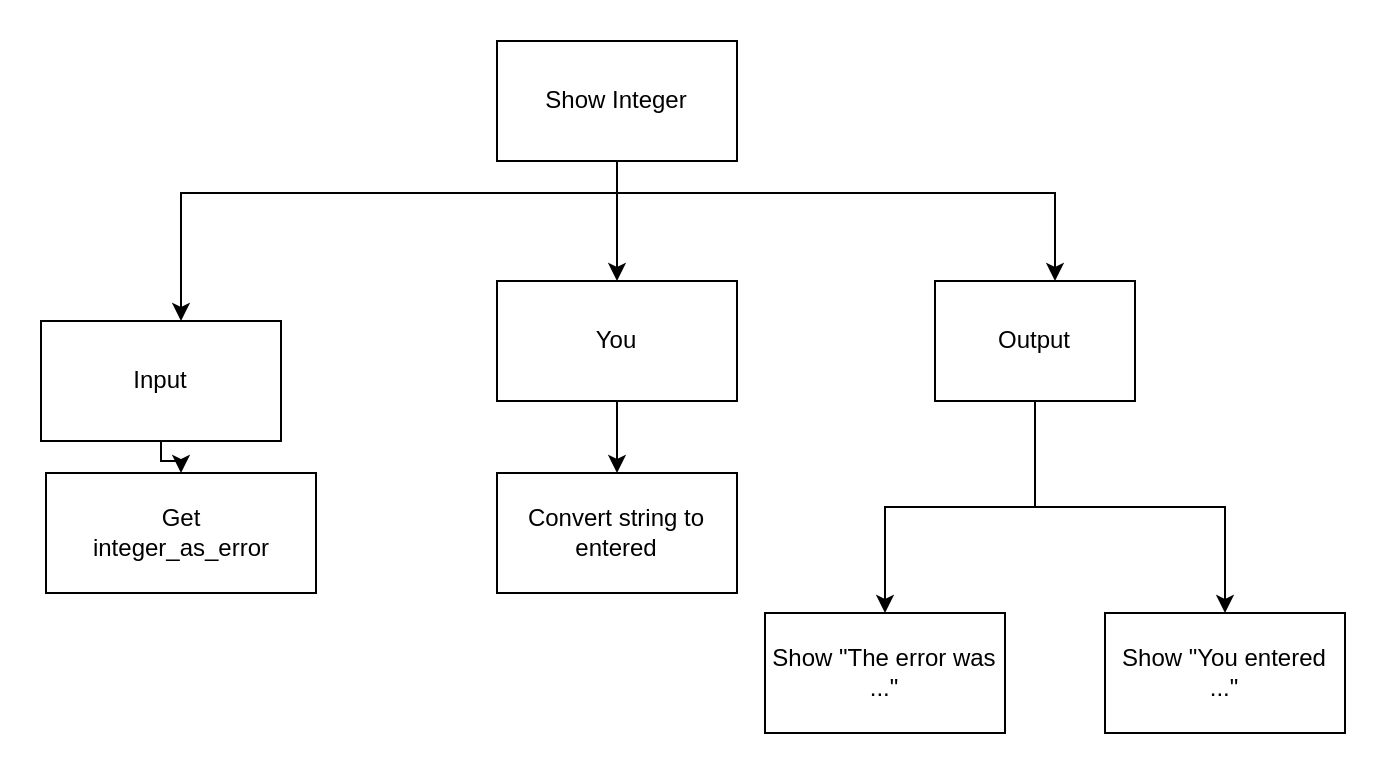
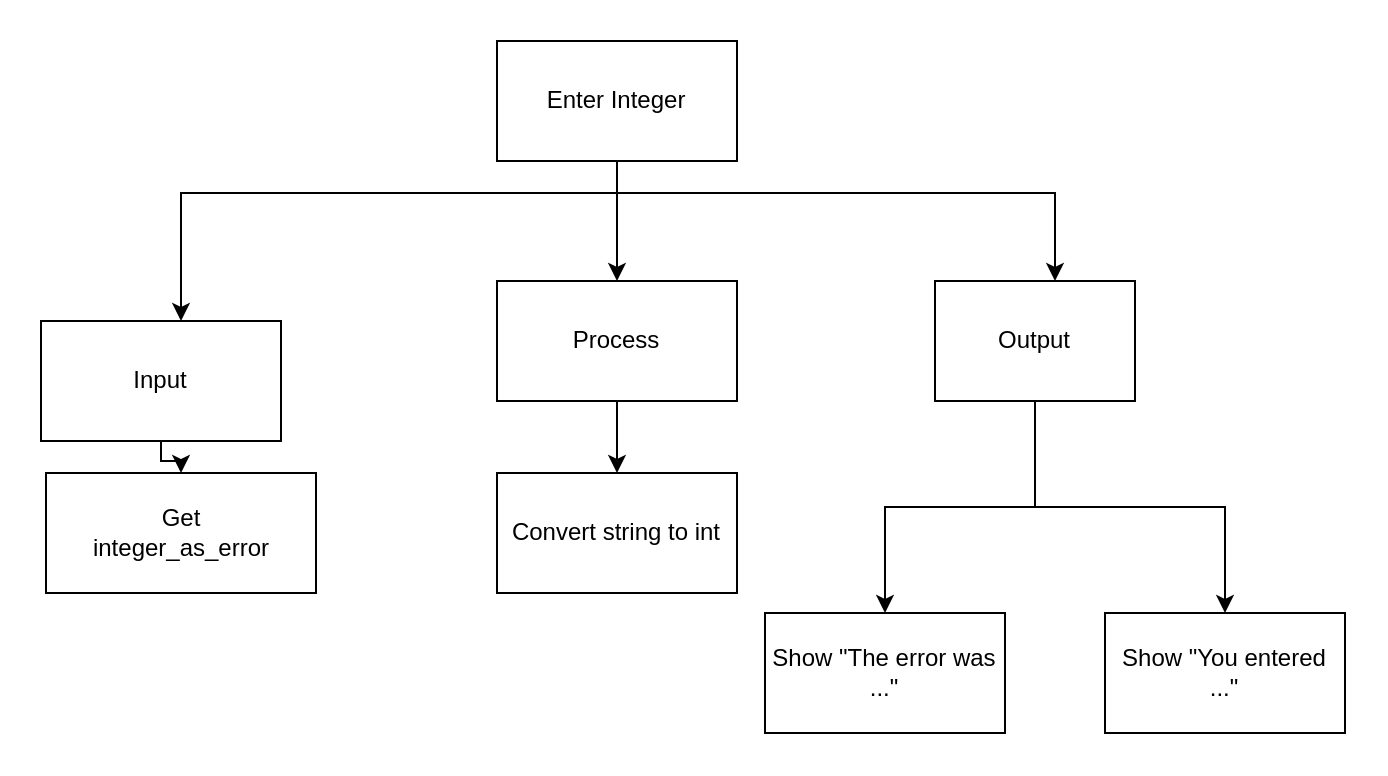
(617, 101) -> (617, 101)
(617, 341) -> (617, 341)
(617, 533) -> (617, 533)
